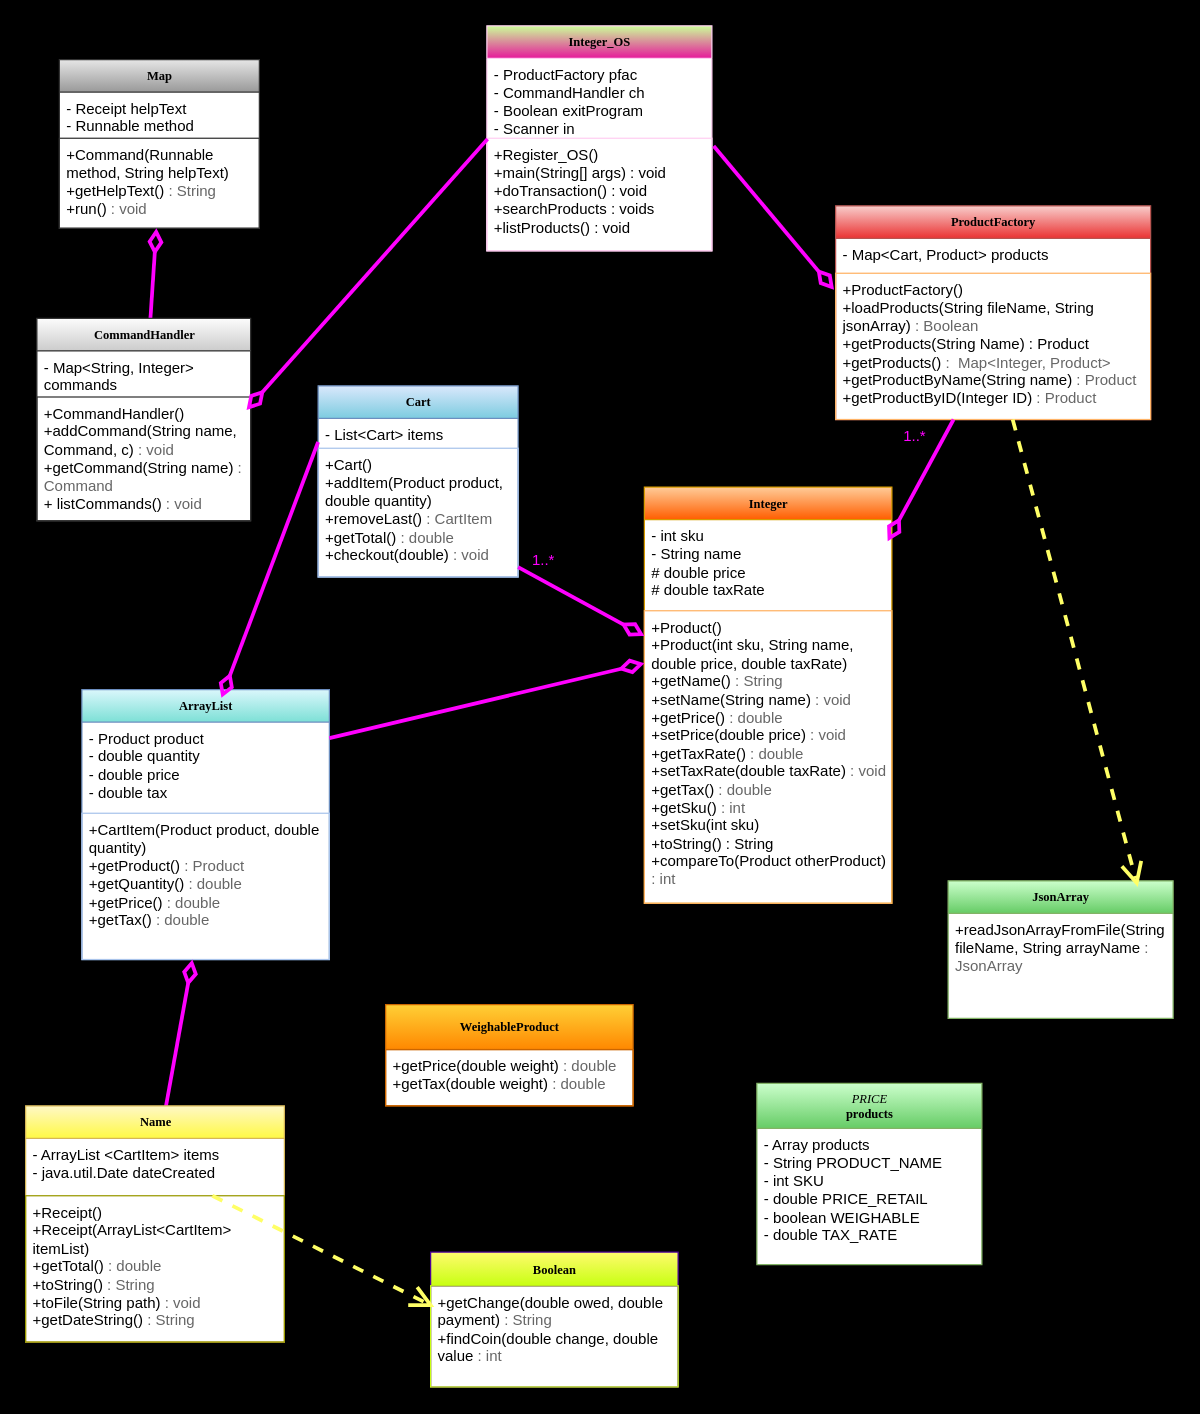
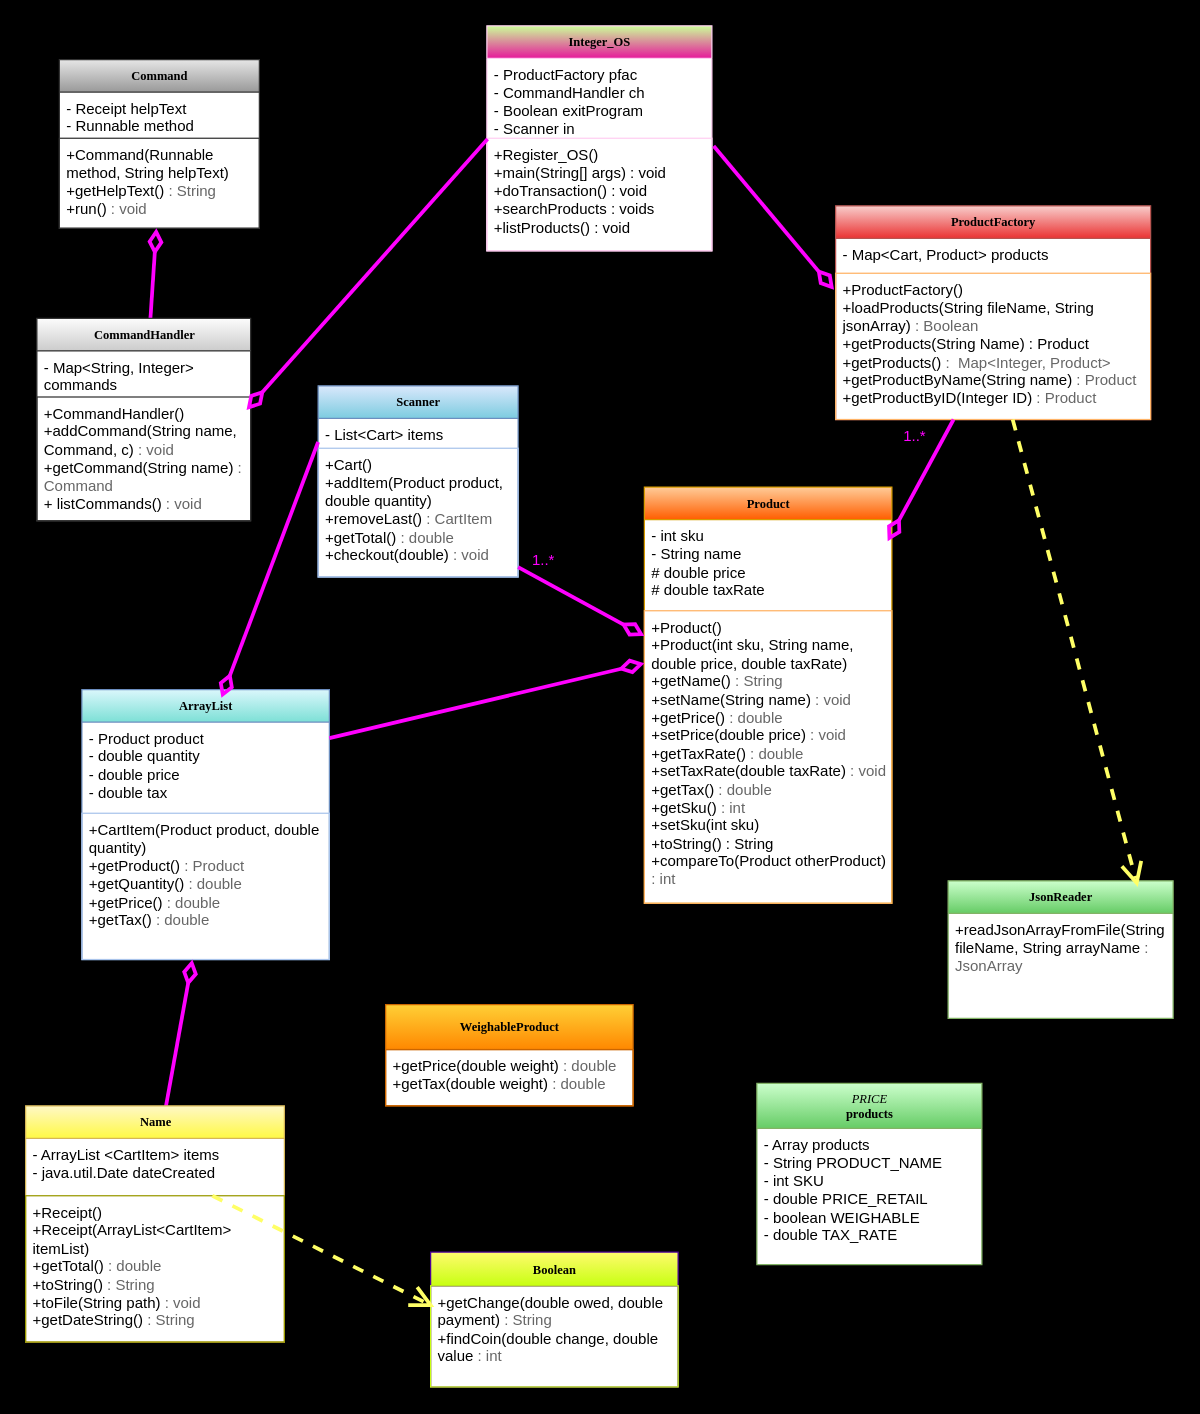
(160, 76) -> (160, 76)
(419, 402) -> (419, 402)
(769, 503) -> (769, 503)
(1061, 897) -> (1061, 897)
